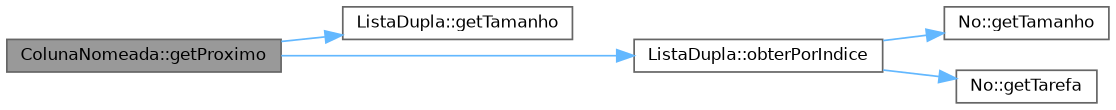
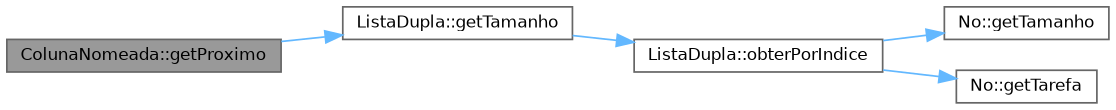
(449, 56) -> (595, 38)
